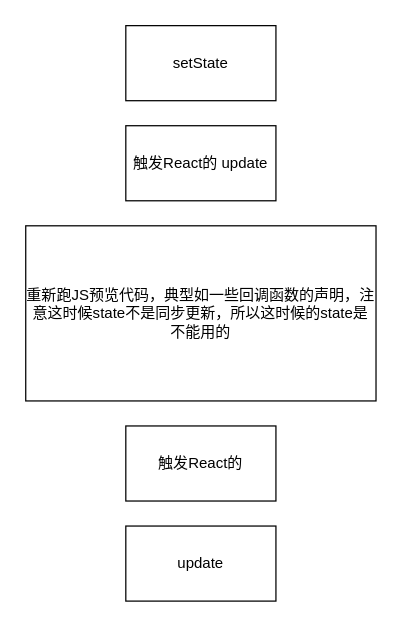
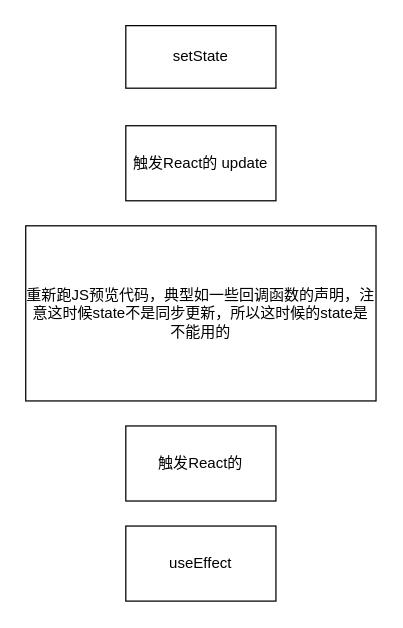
(201, 63) -> (201, 57)
(201, 563) -> (201, 563)
